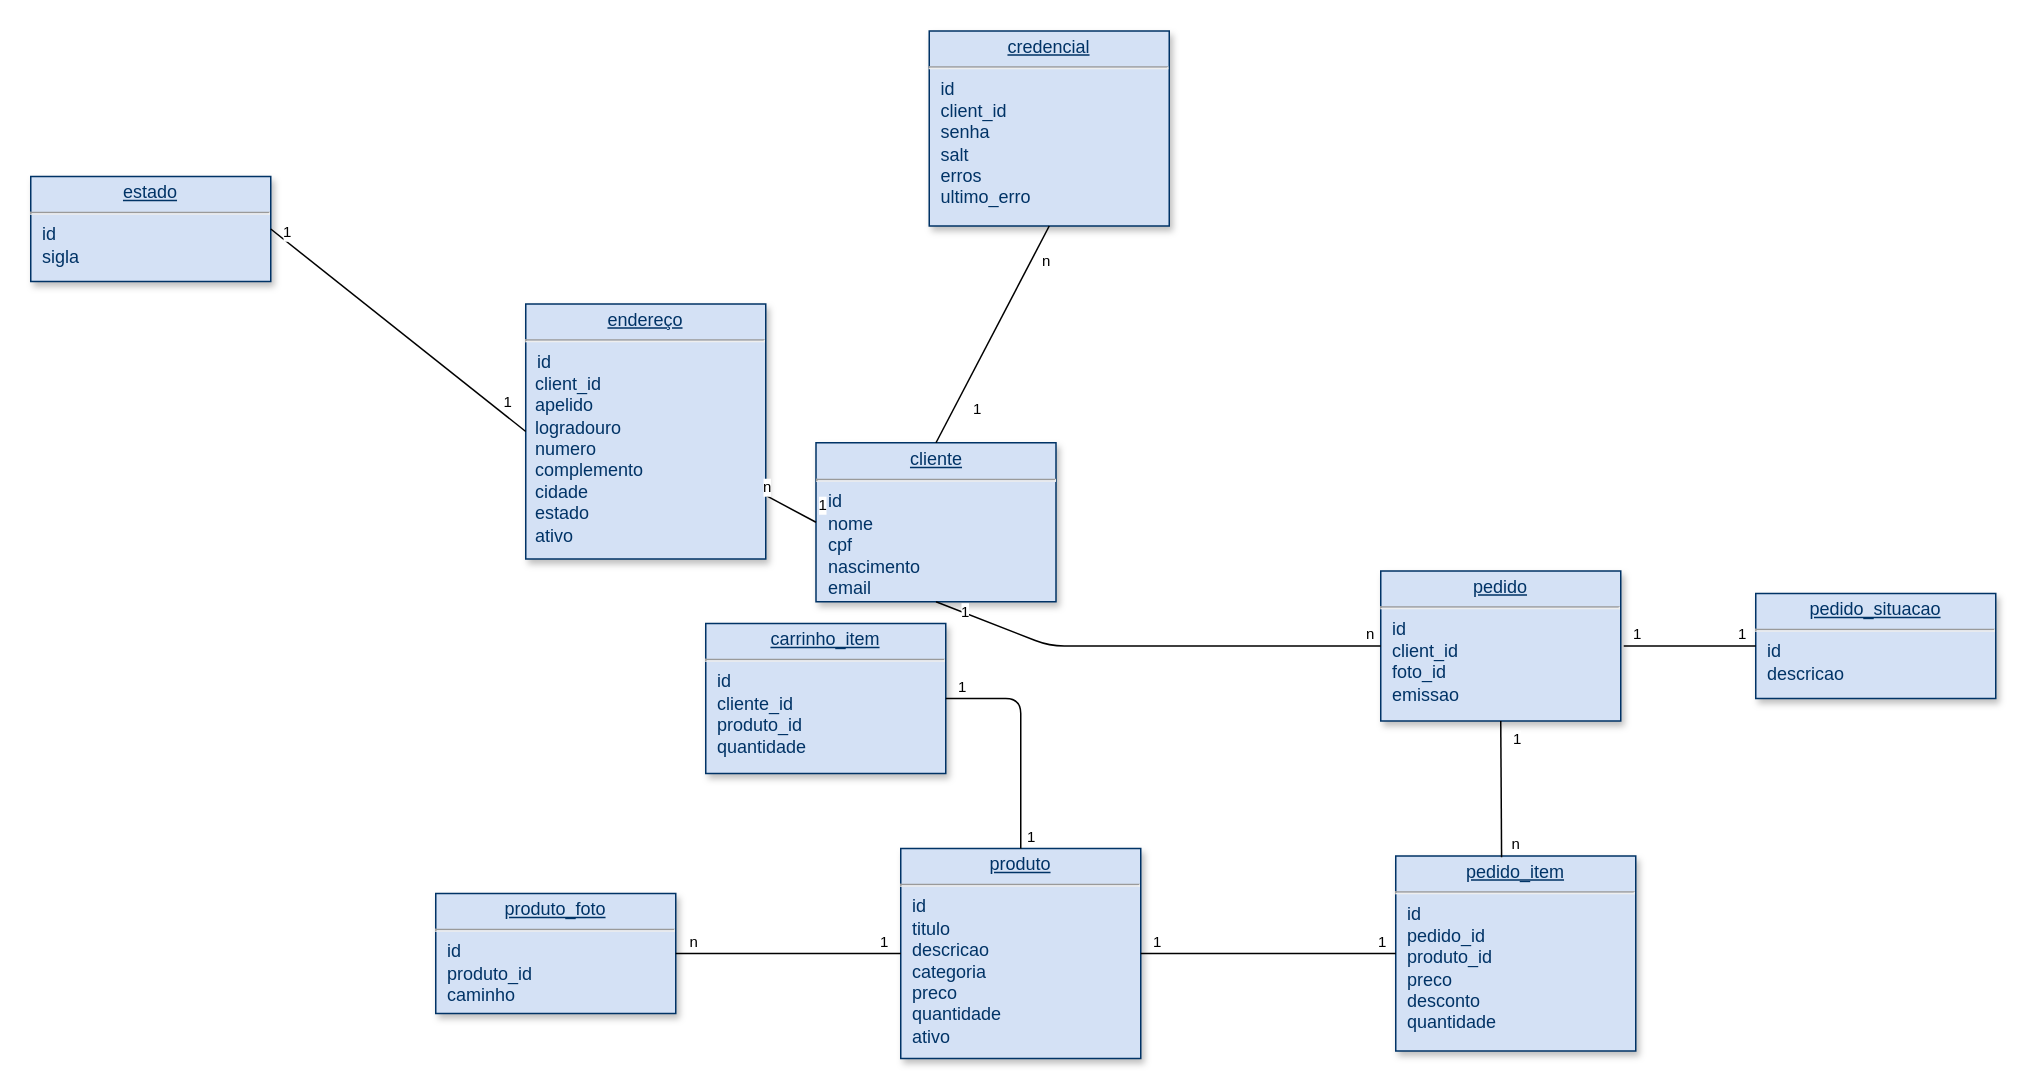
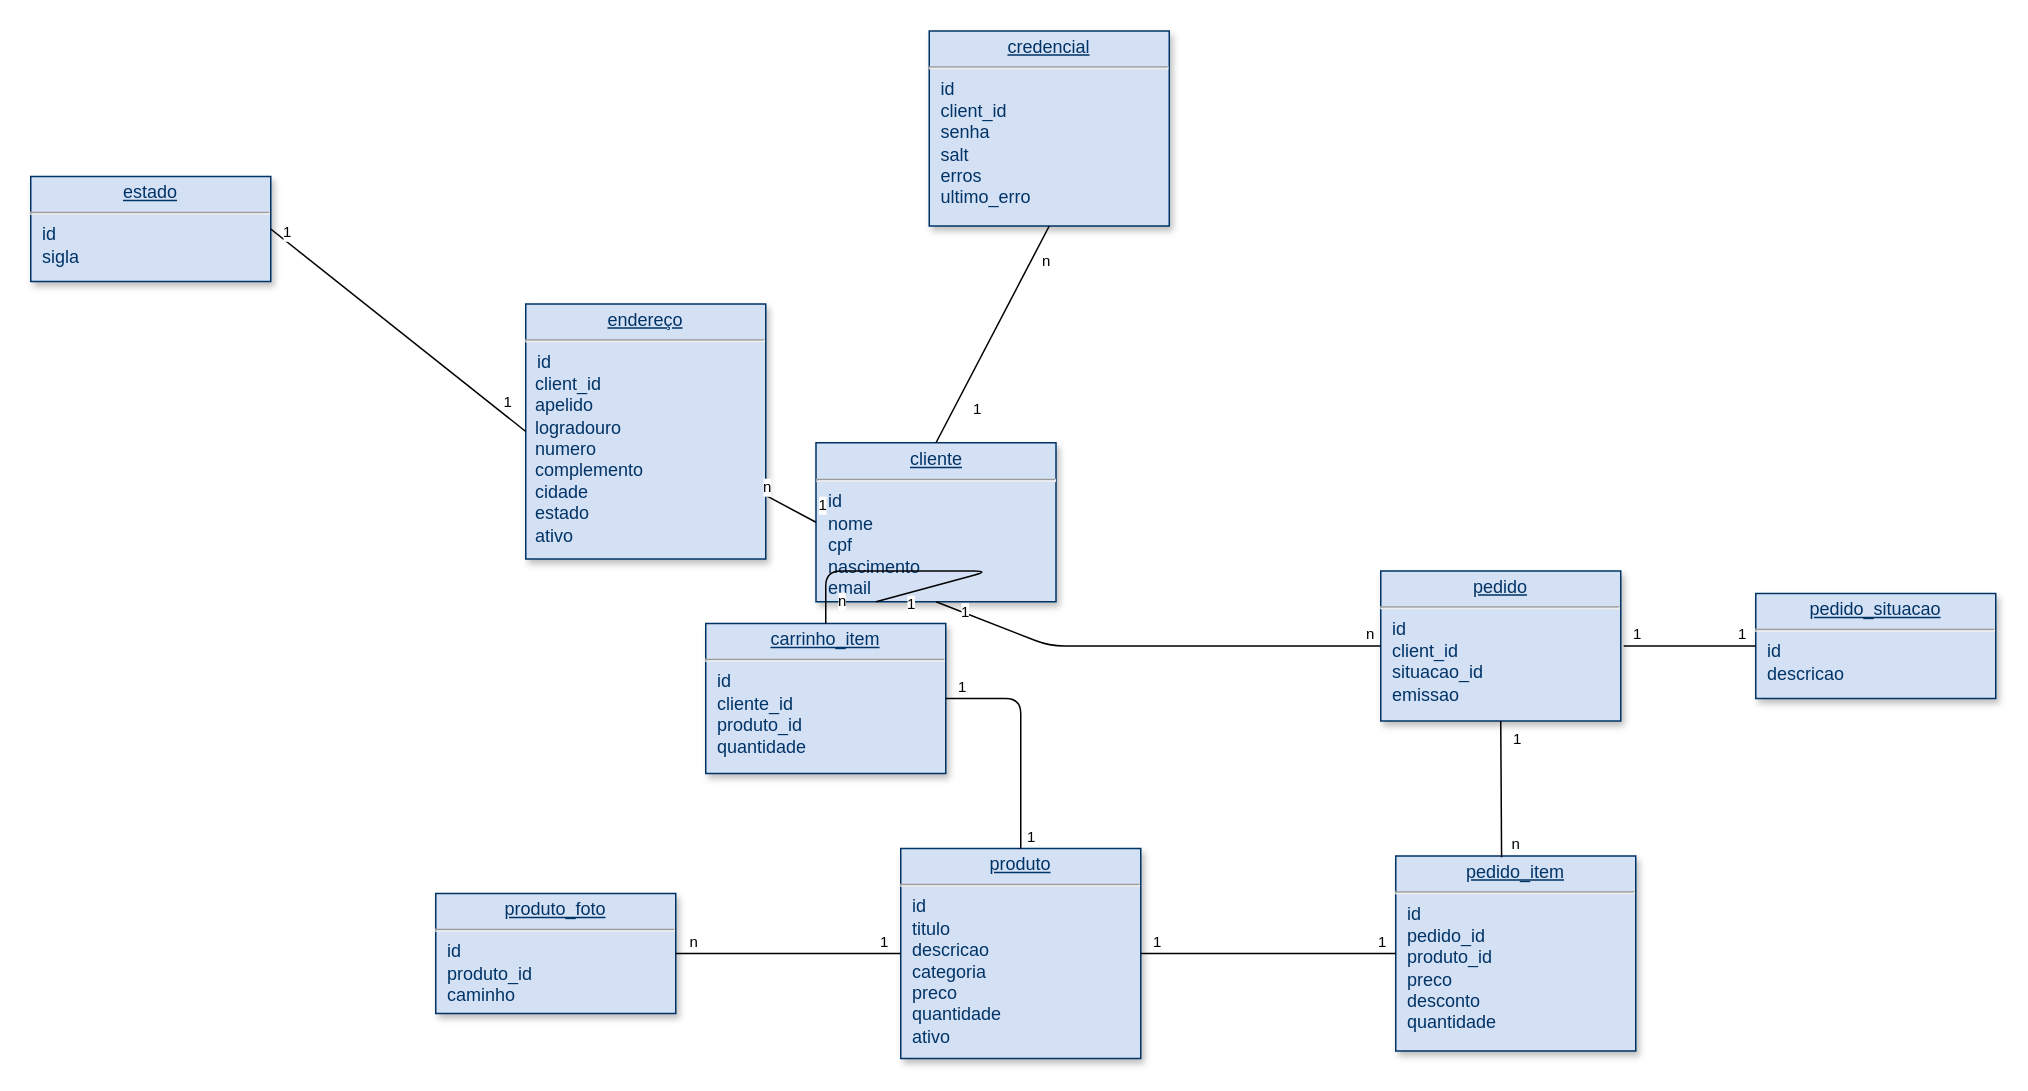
none -> (937, 571)
(1419, 625) -> (1432, 625)
